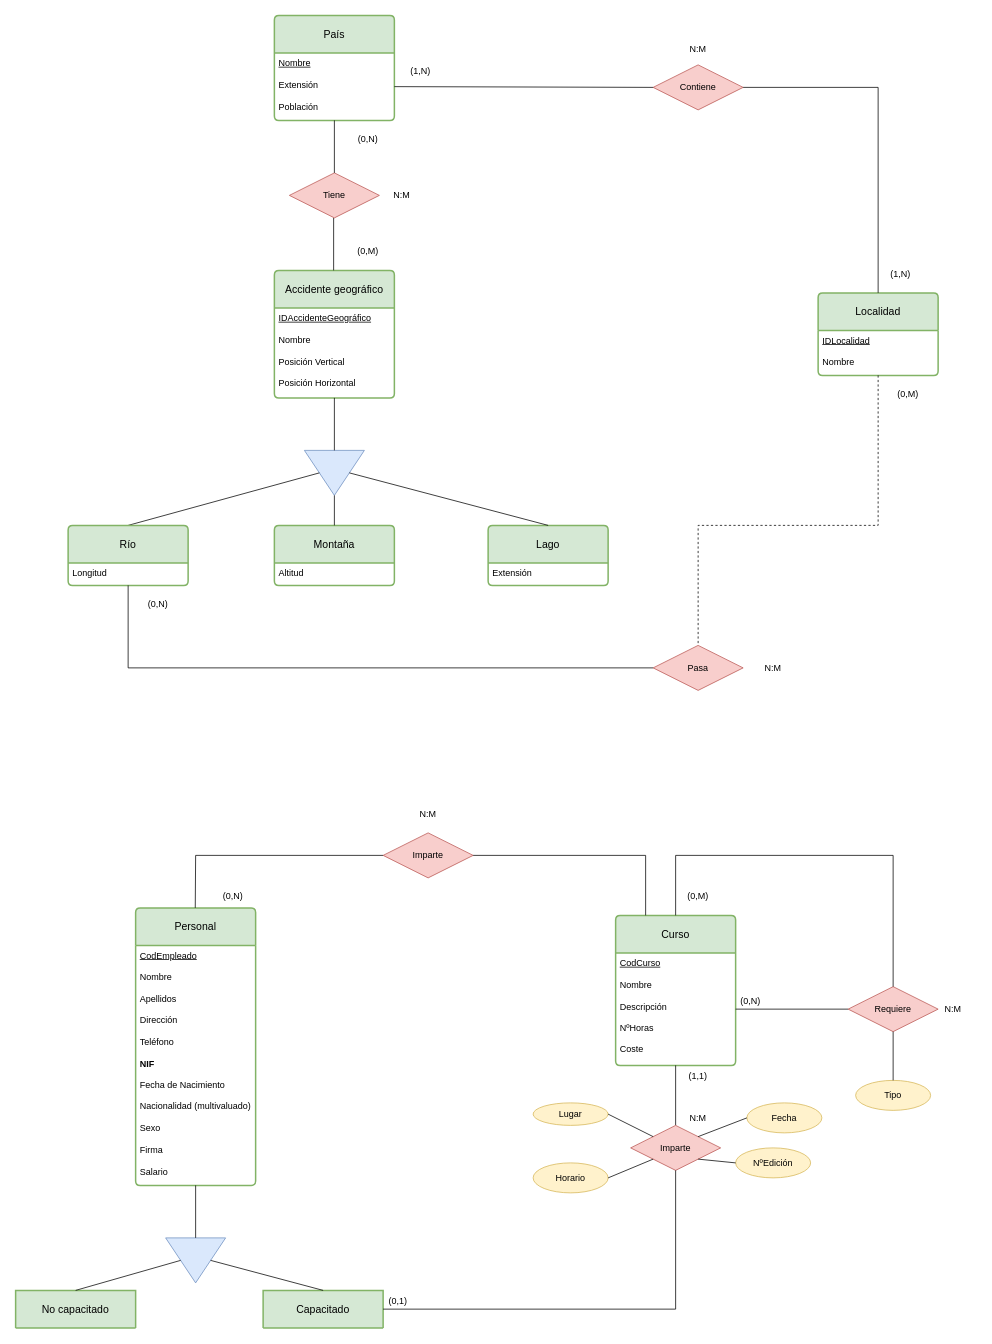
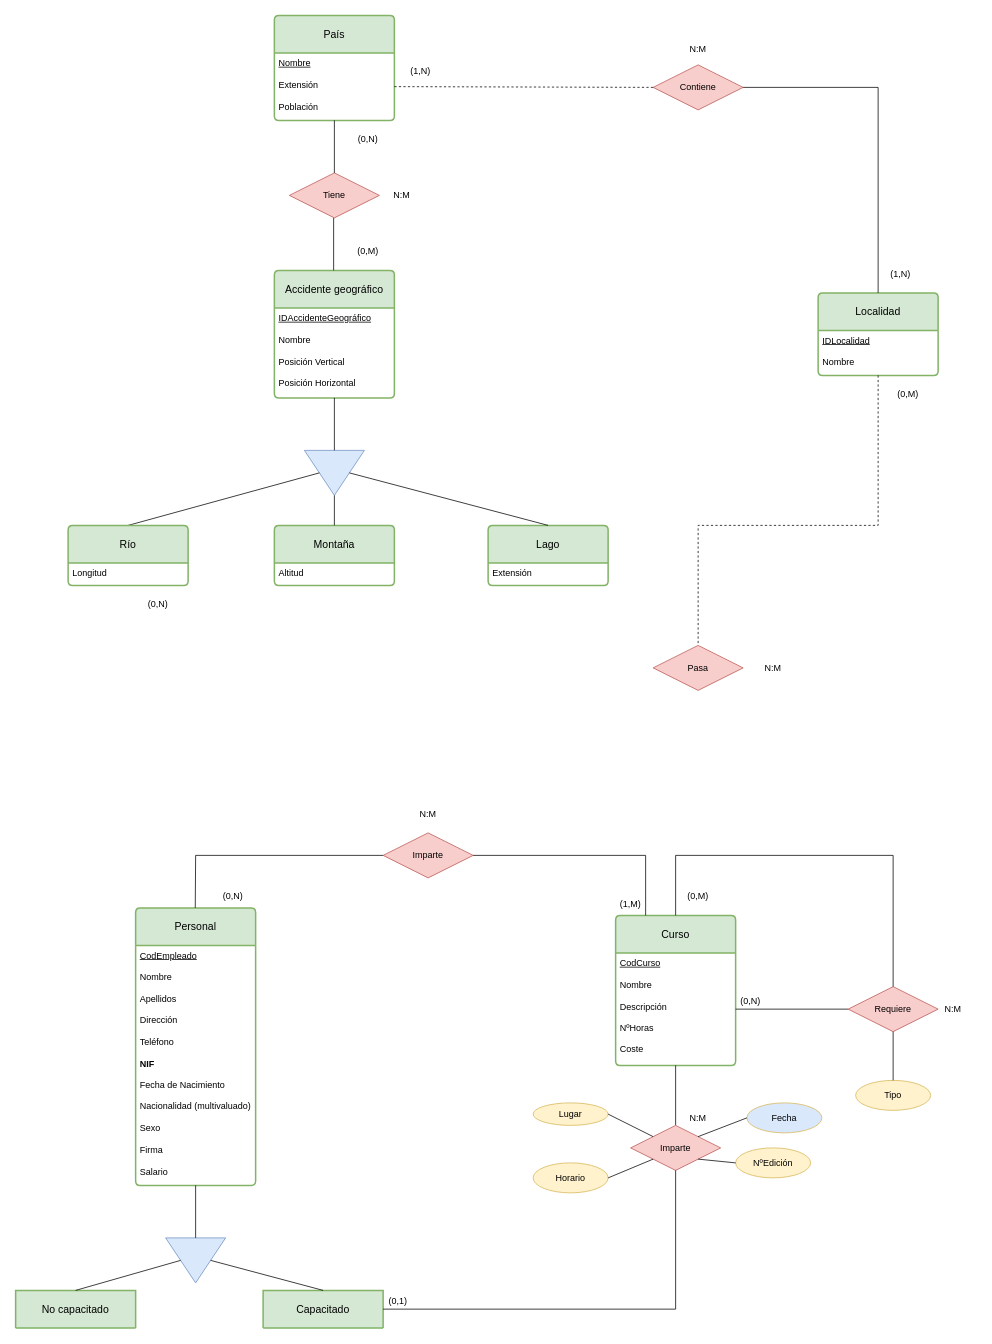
(525, 87) -> (525, 87)
(350, 668) -> none
none -> (615, 904)
(698, 1077) -> none
(784, 1118) -> (784, 1118)
